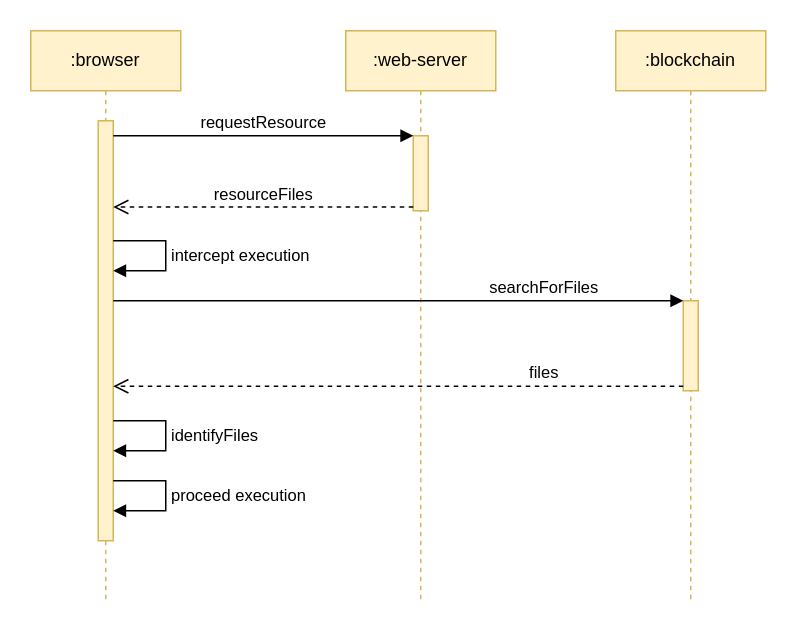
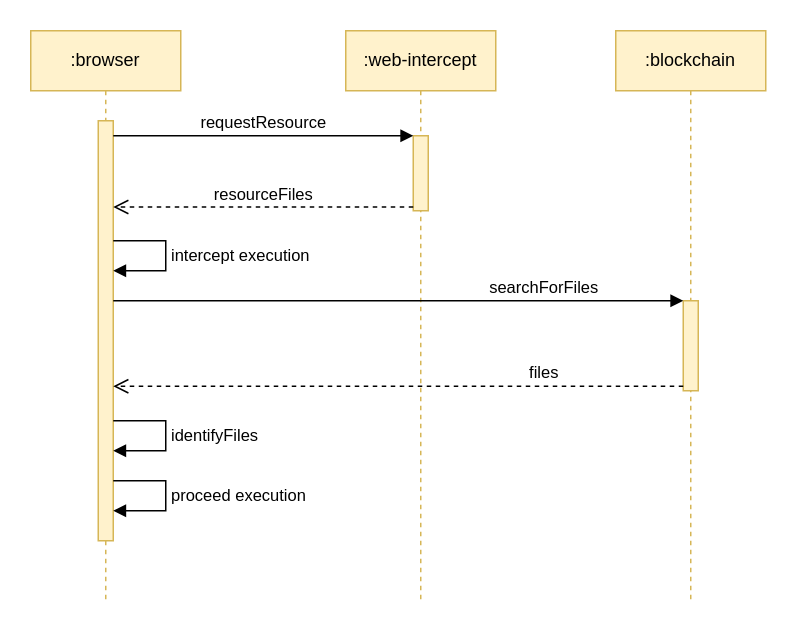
(421, 61) -> (421, 61)
